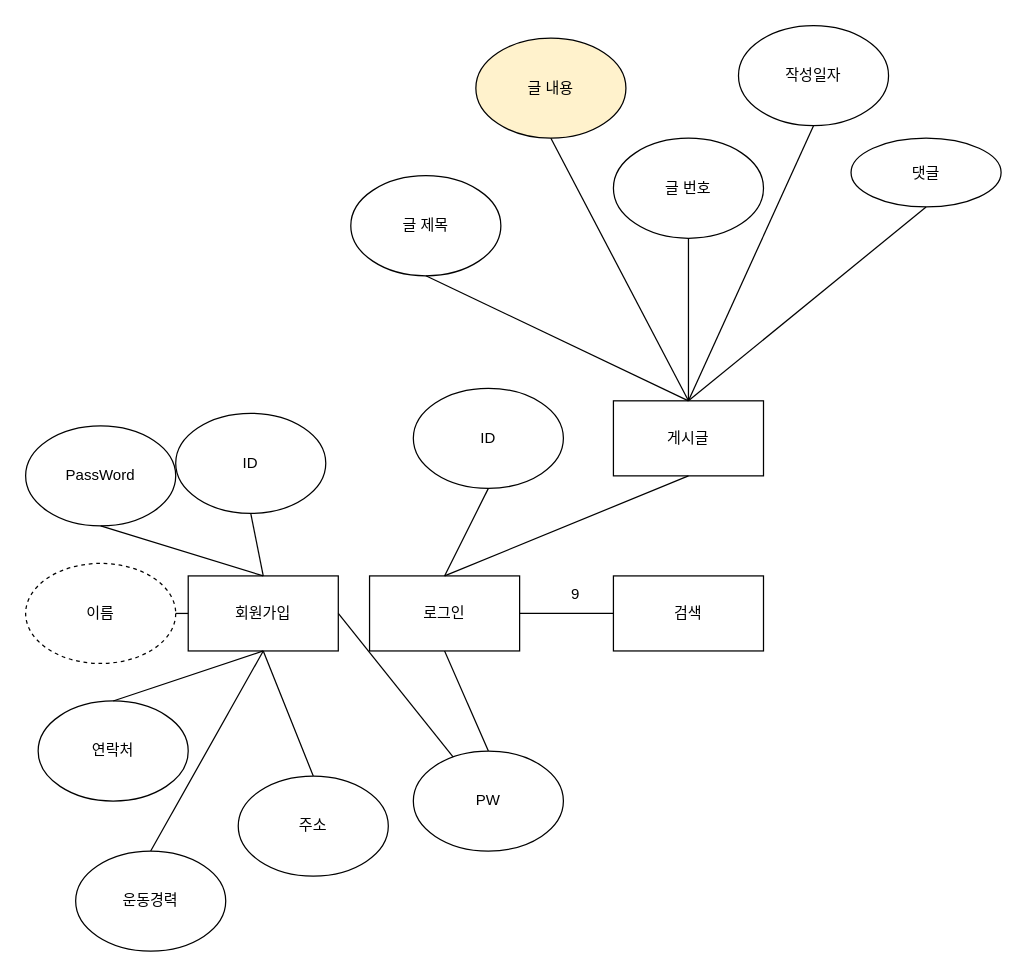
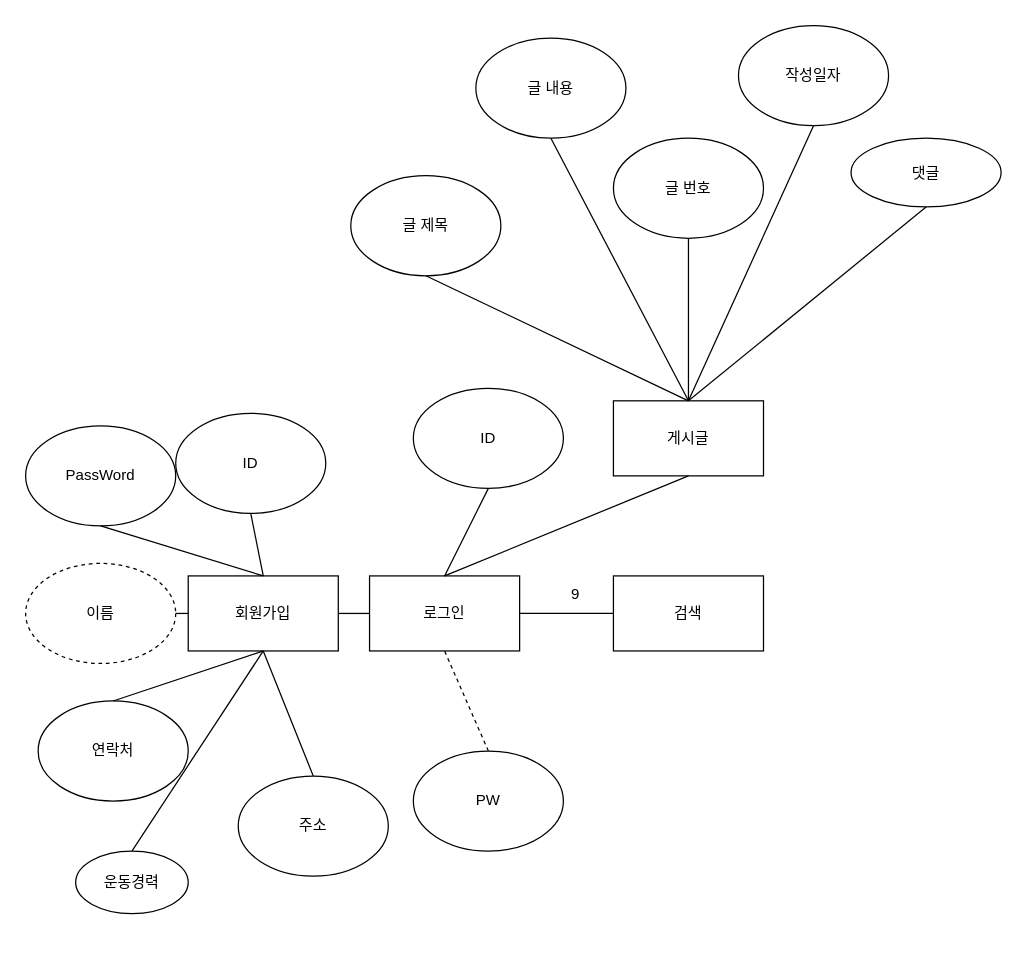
(551, 88) -> (551, 88)
(395, 684) -> (353, 613)
(466, 701) -> (466, 701)
(151, 901) -> (132, 882)
